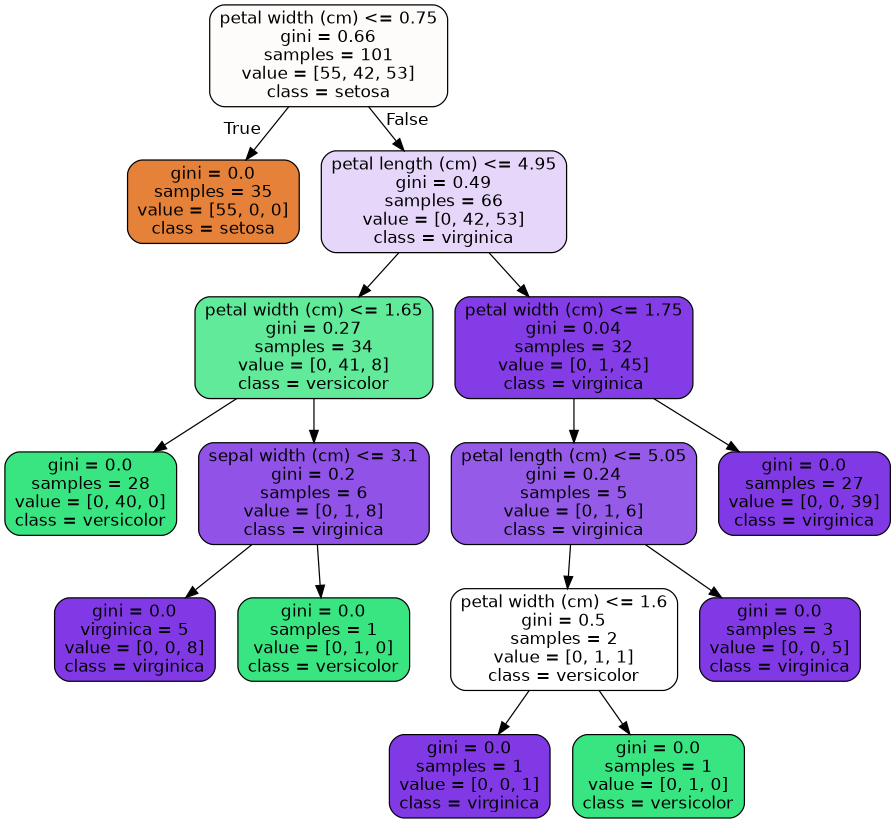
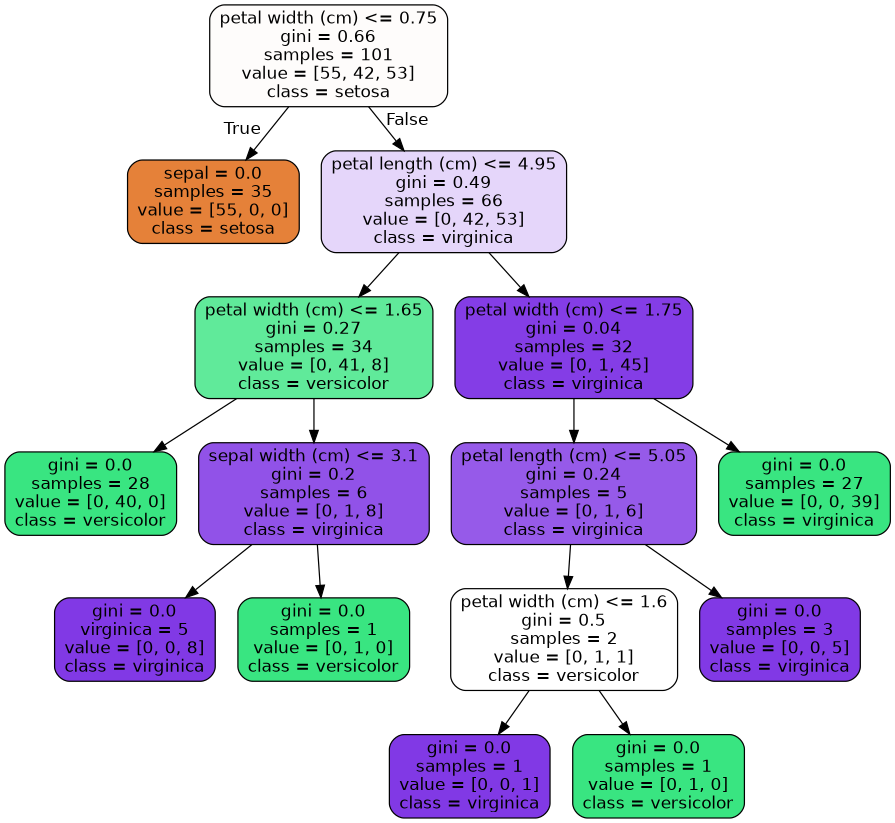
(213, 202) -> (213, 202)
(805, 494) -> (805, 494)
